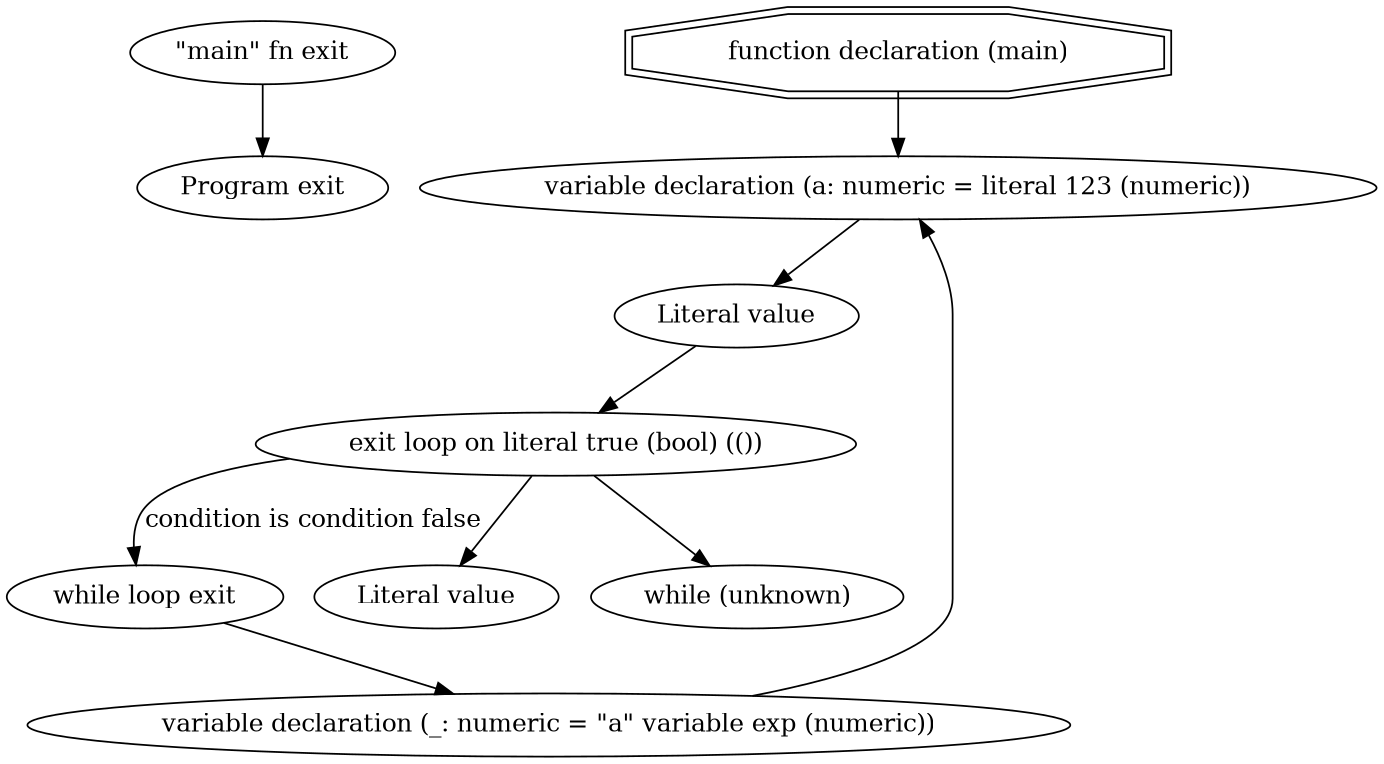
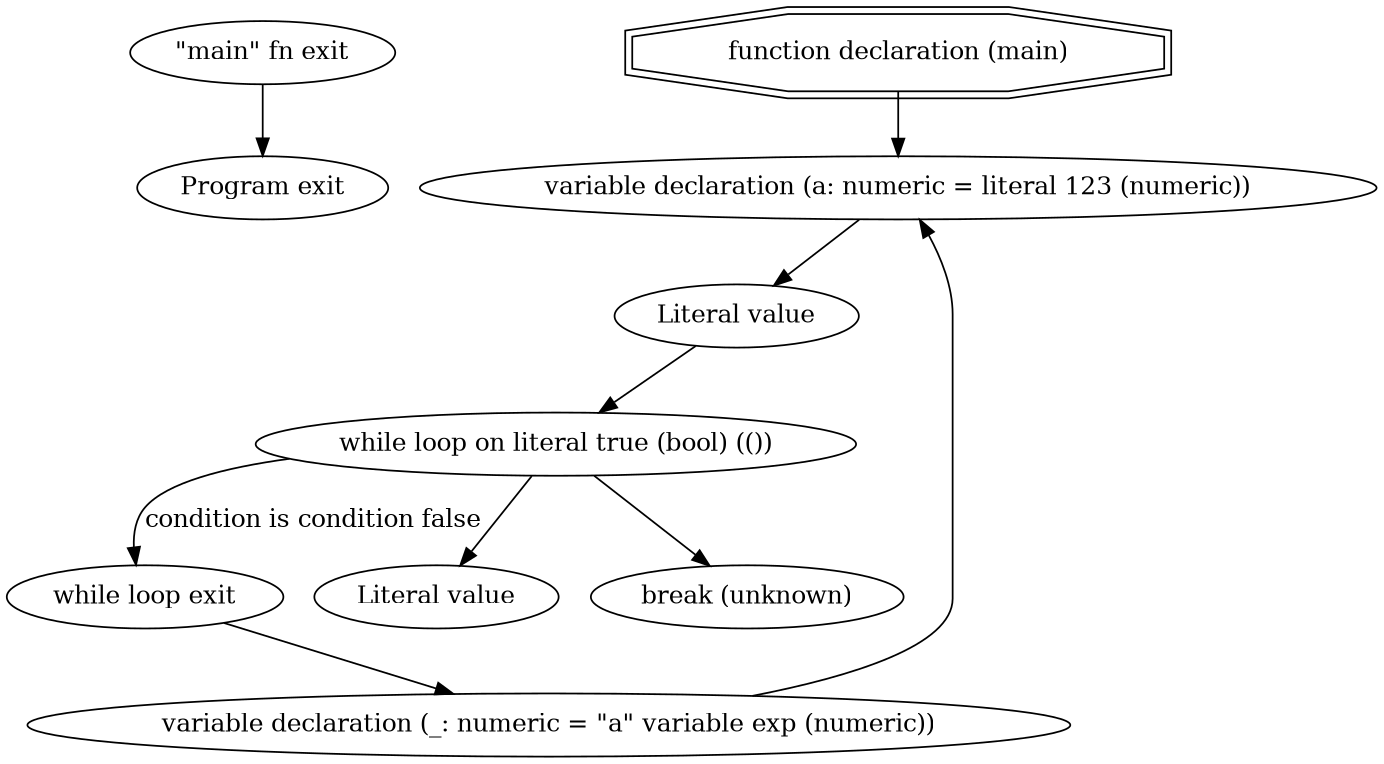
(556, 444) -> (556, 444)
(747, 597) -> (747, 597)
